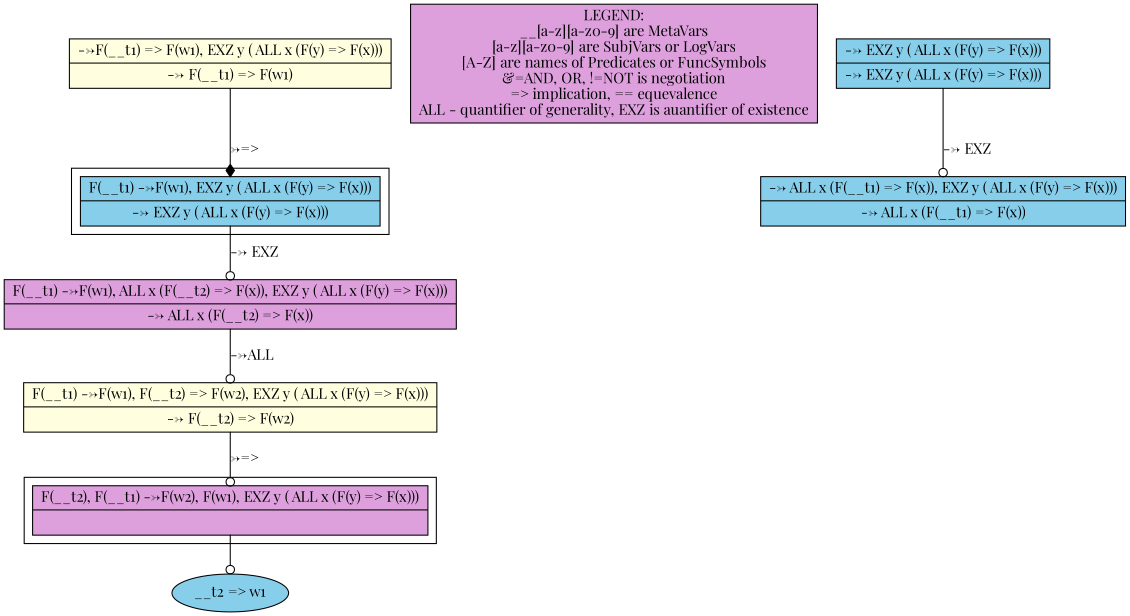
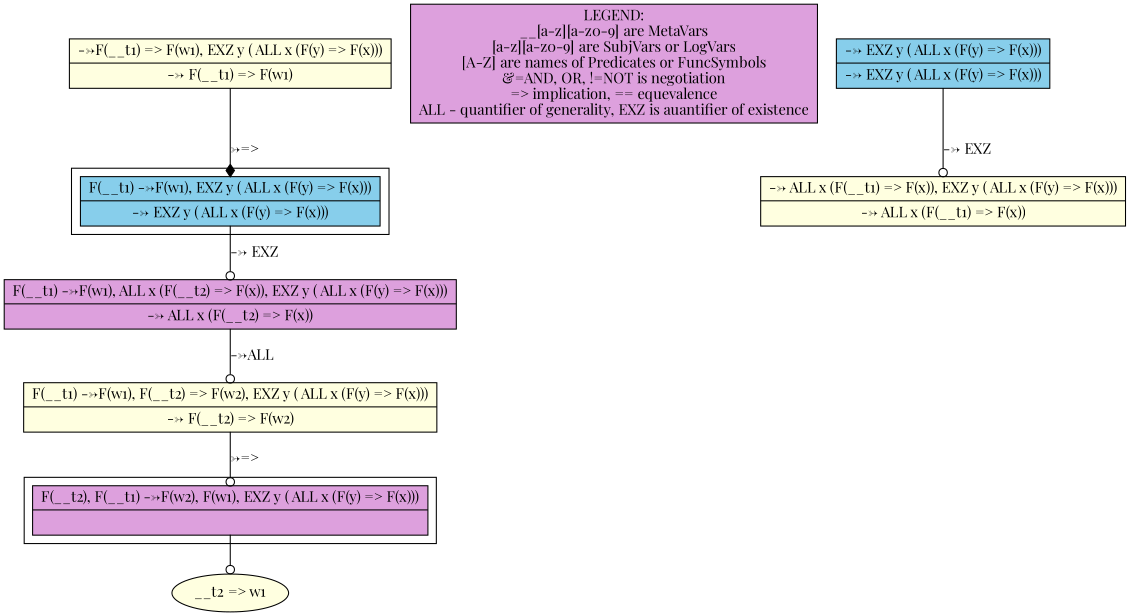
(943, 201) -> (943, 201)
(230, 593) -> (230, 593)
